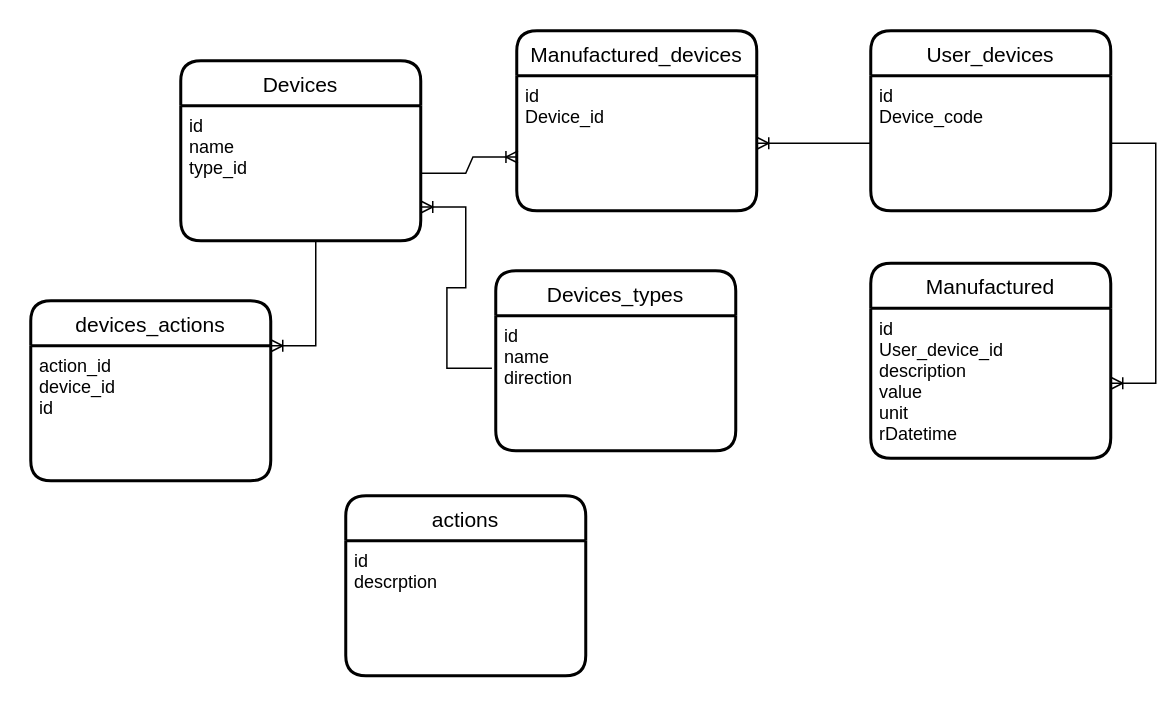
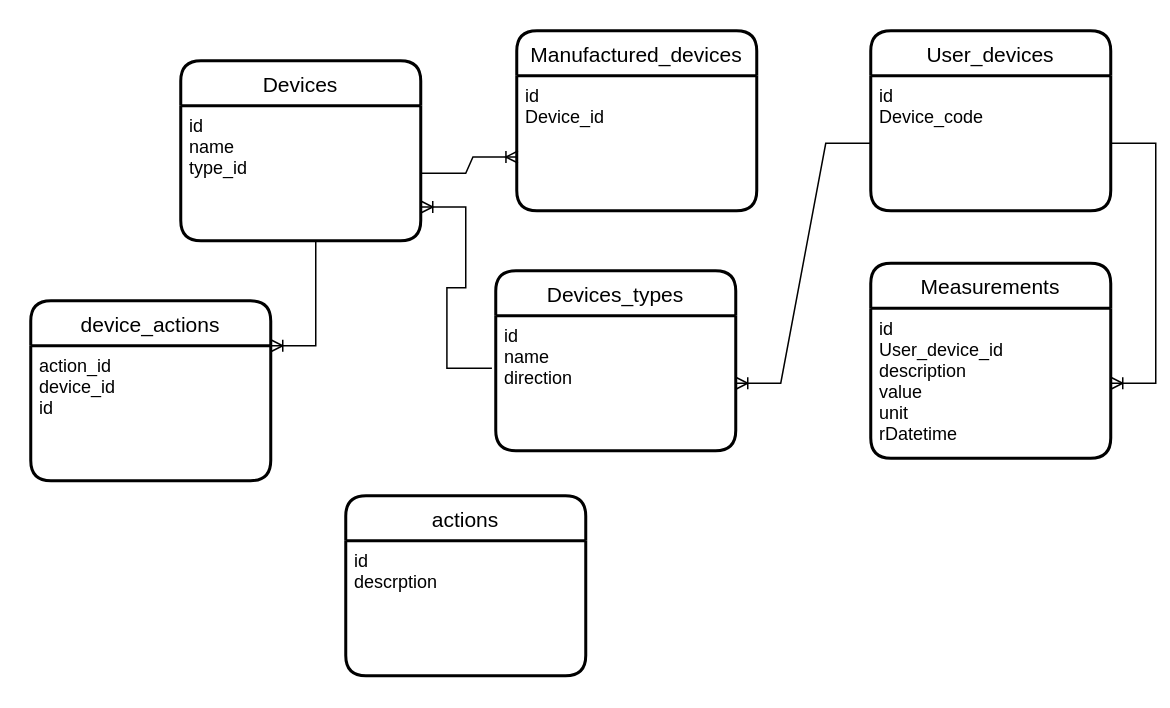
(793, 143) -> (799, 284)
(990, 287) -> (990, 287)
(150, 325) -> (150, 325)
